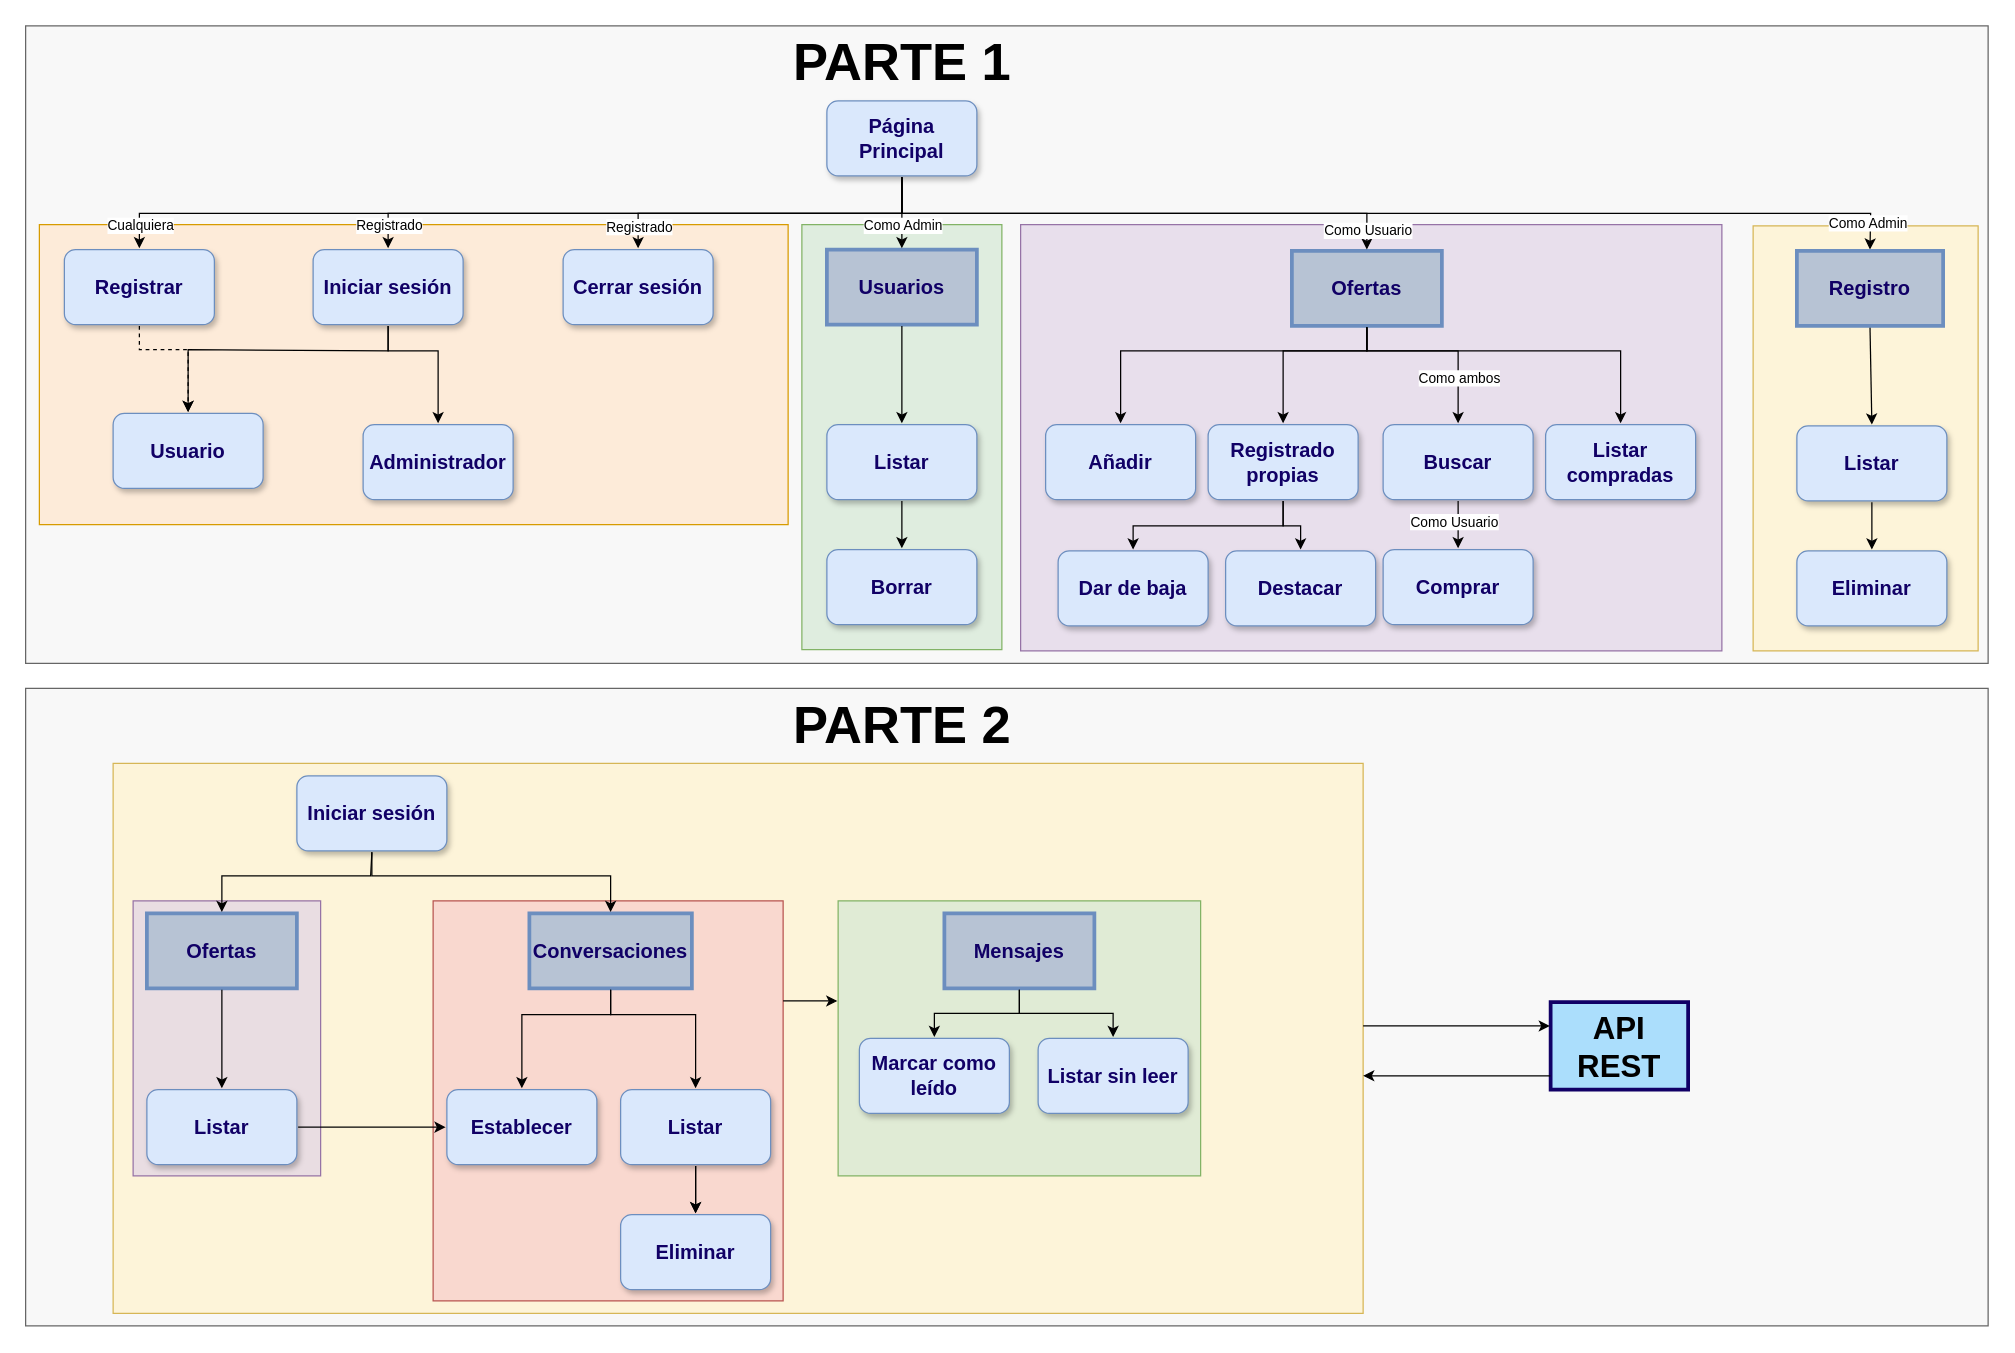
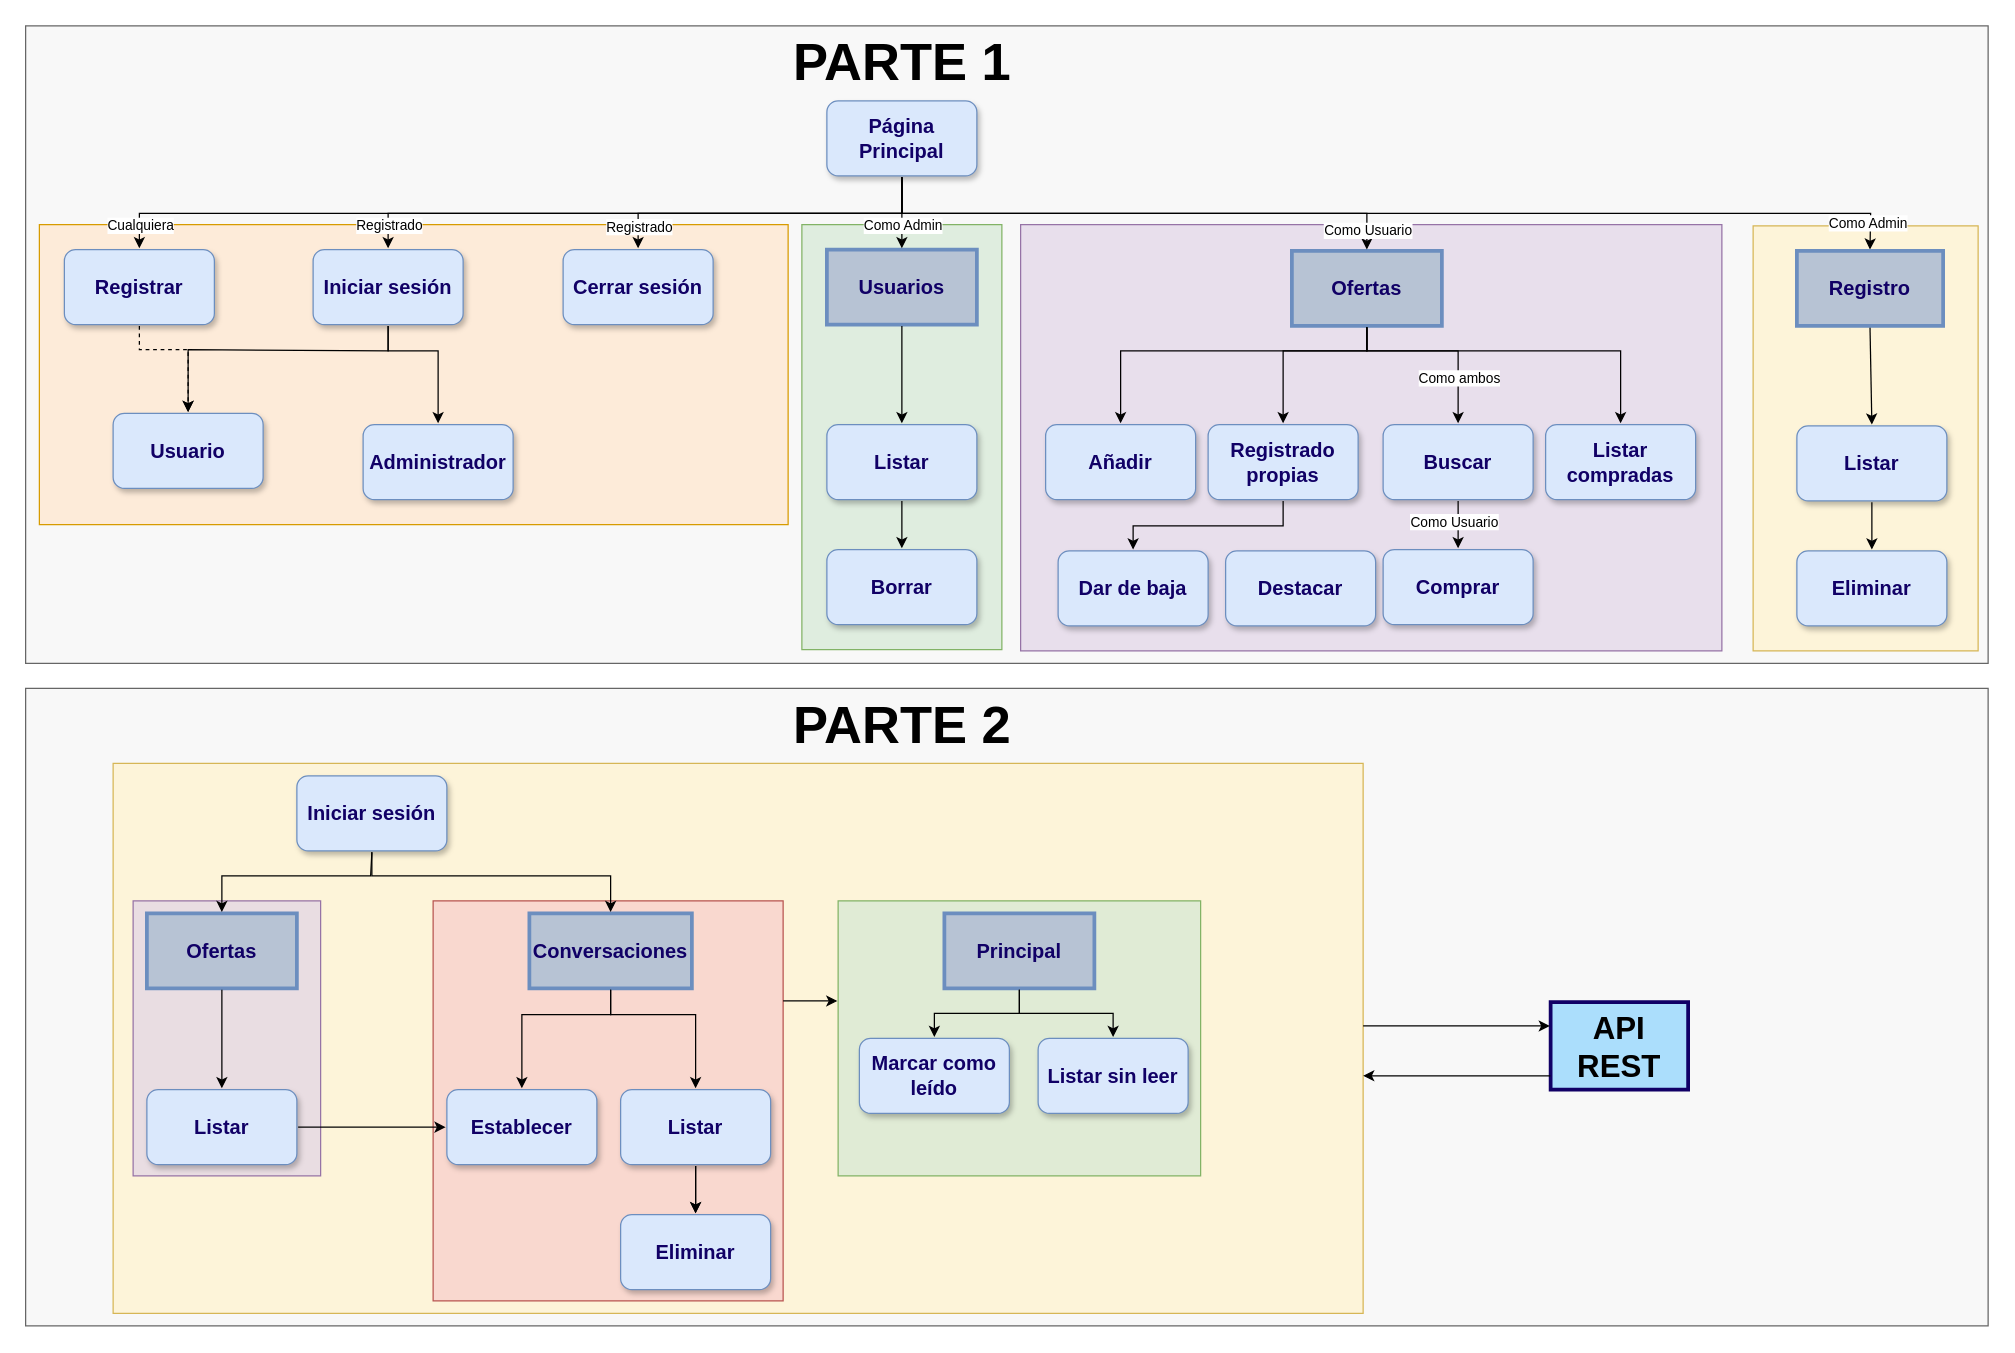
(1300, 526) -> none
(1019, 951) -> (1019, 951)
